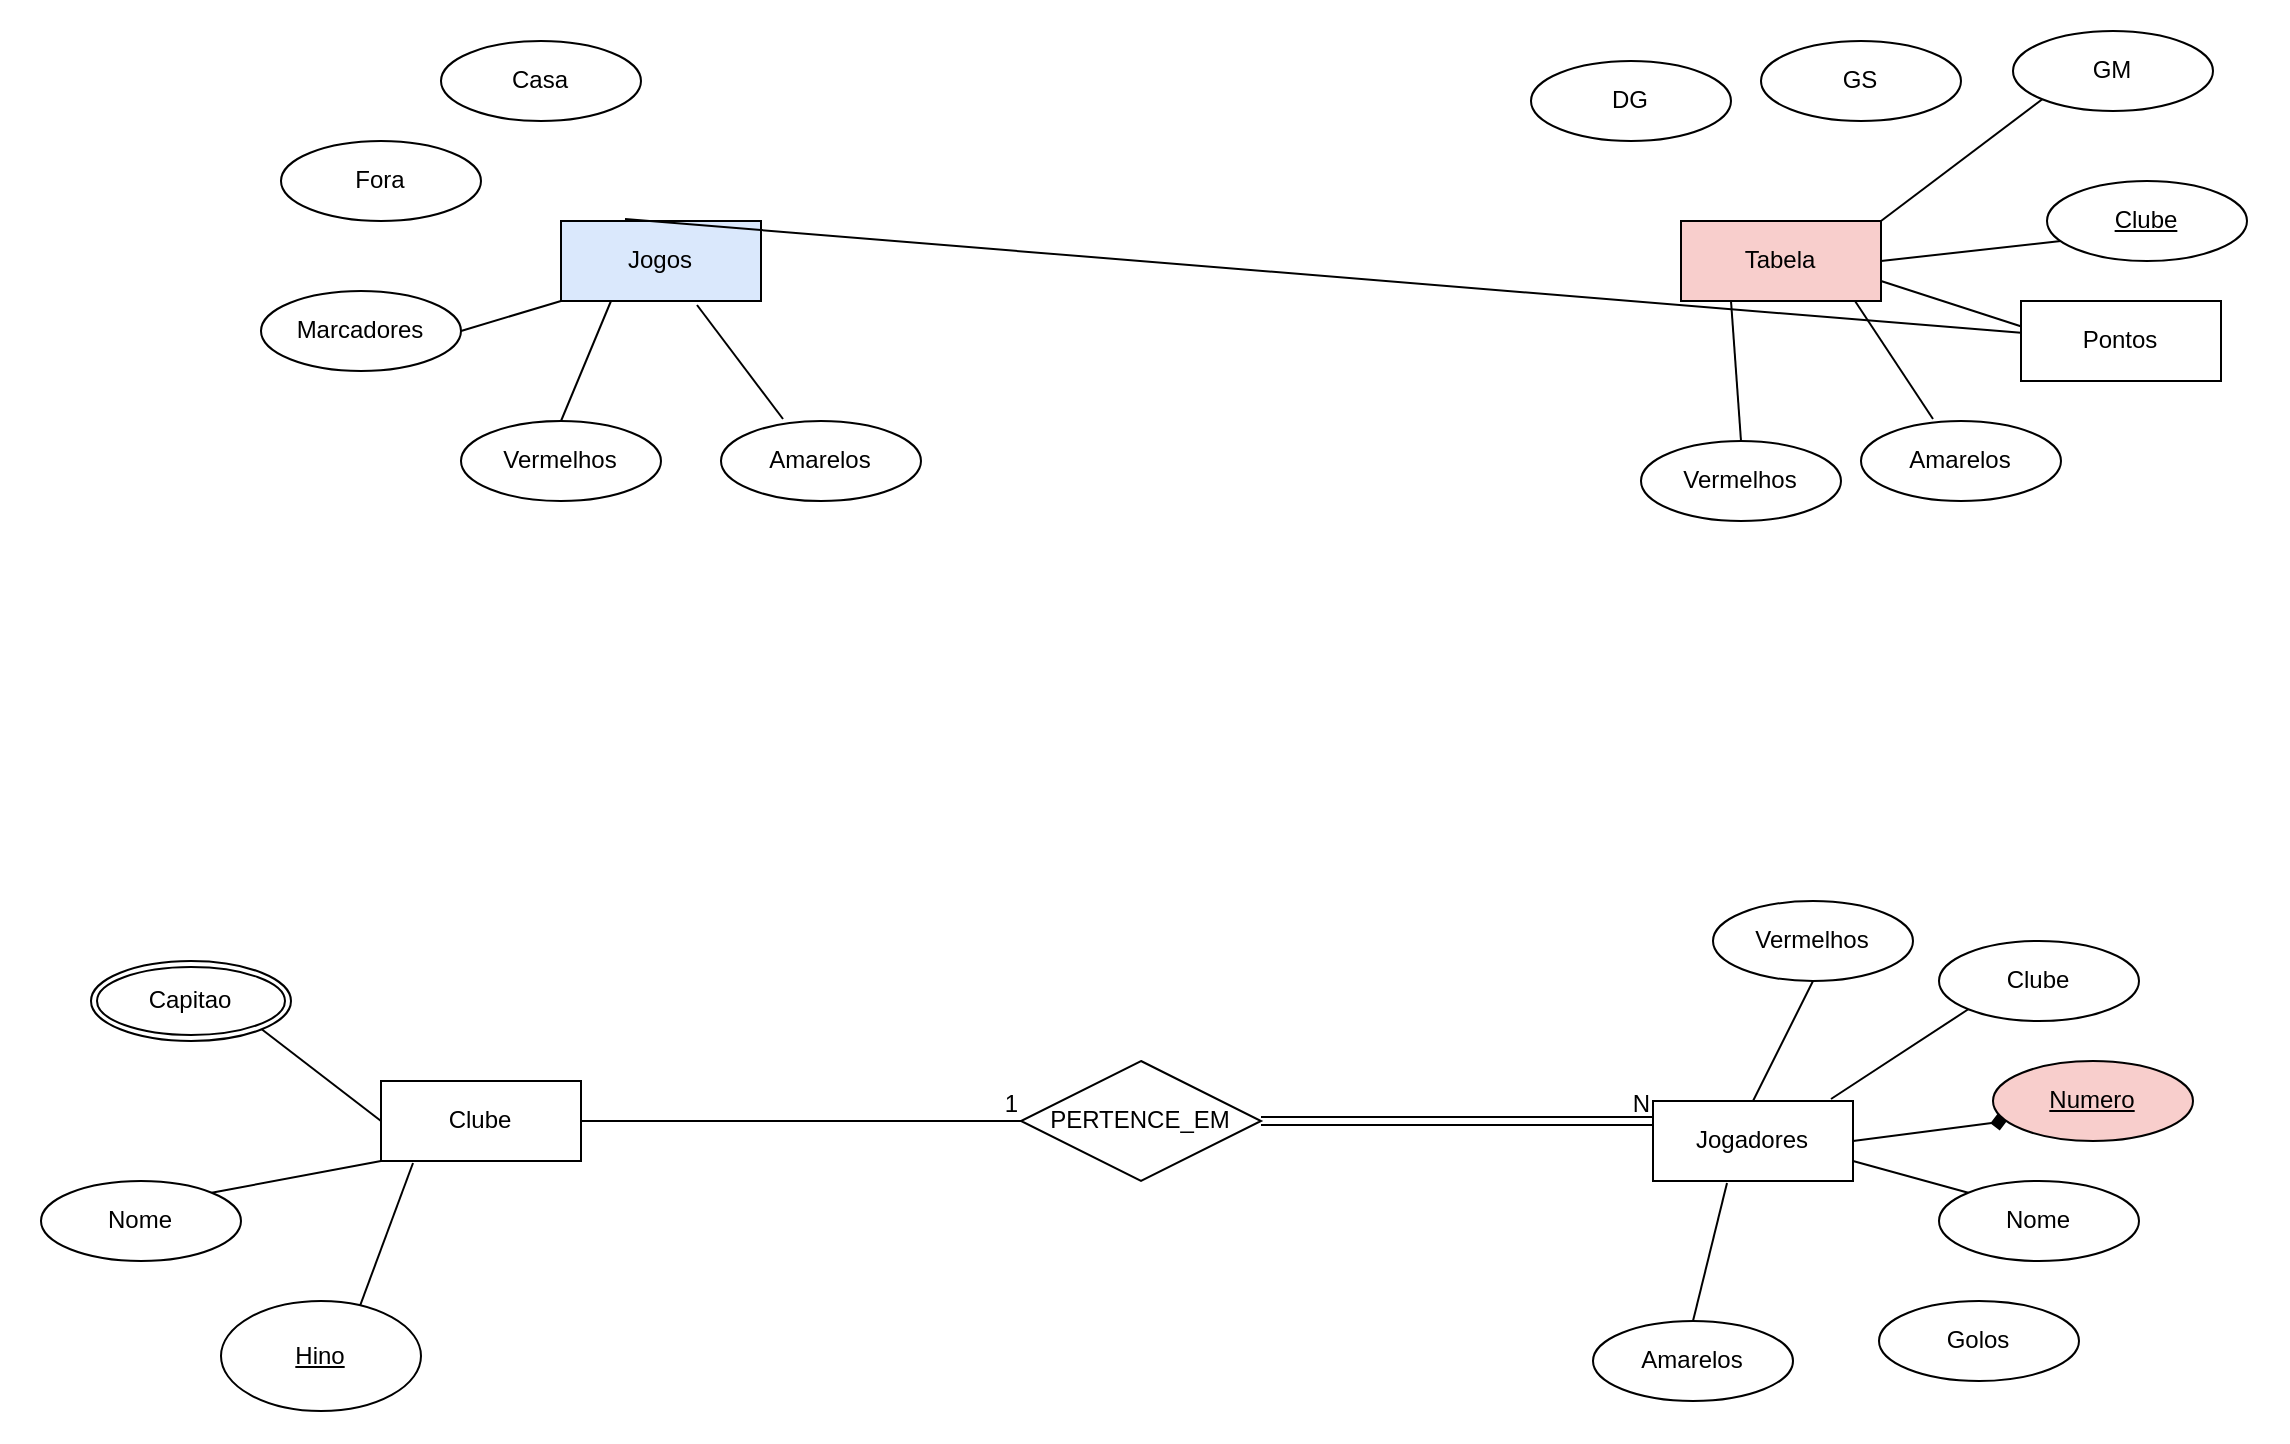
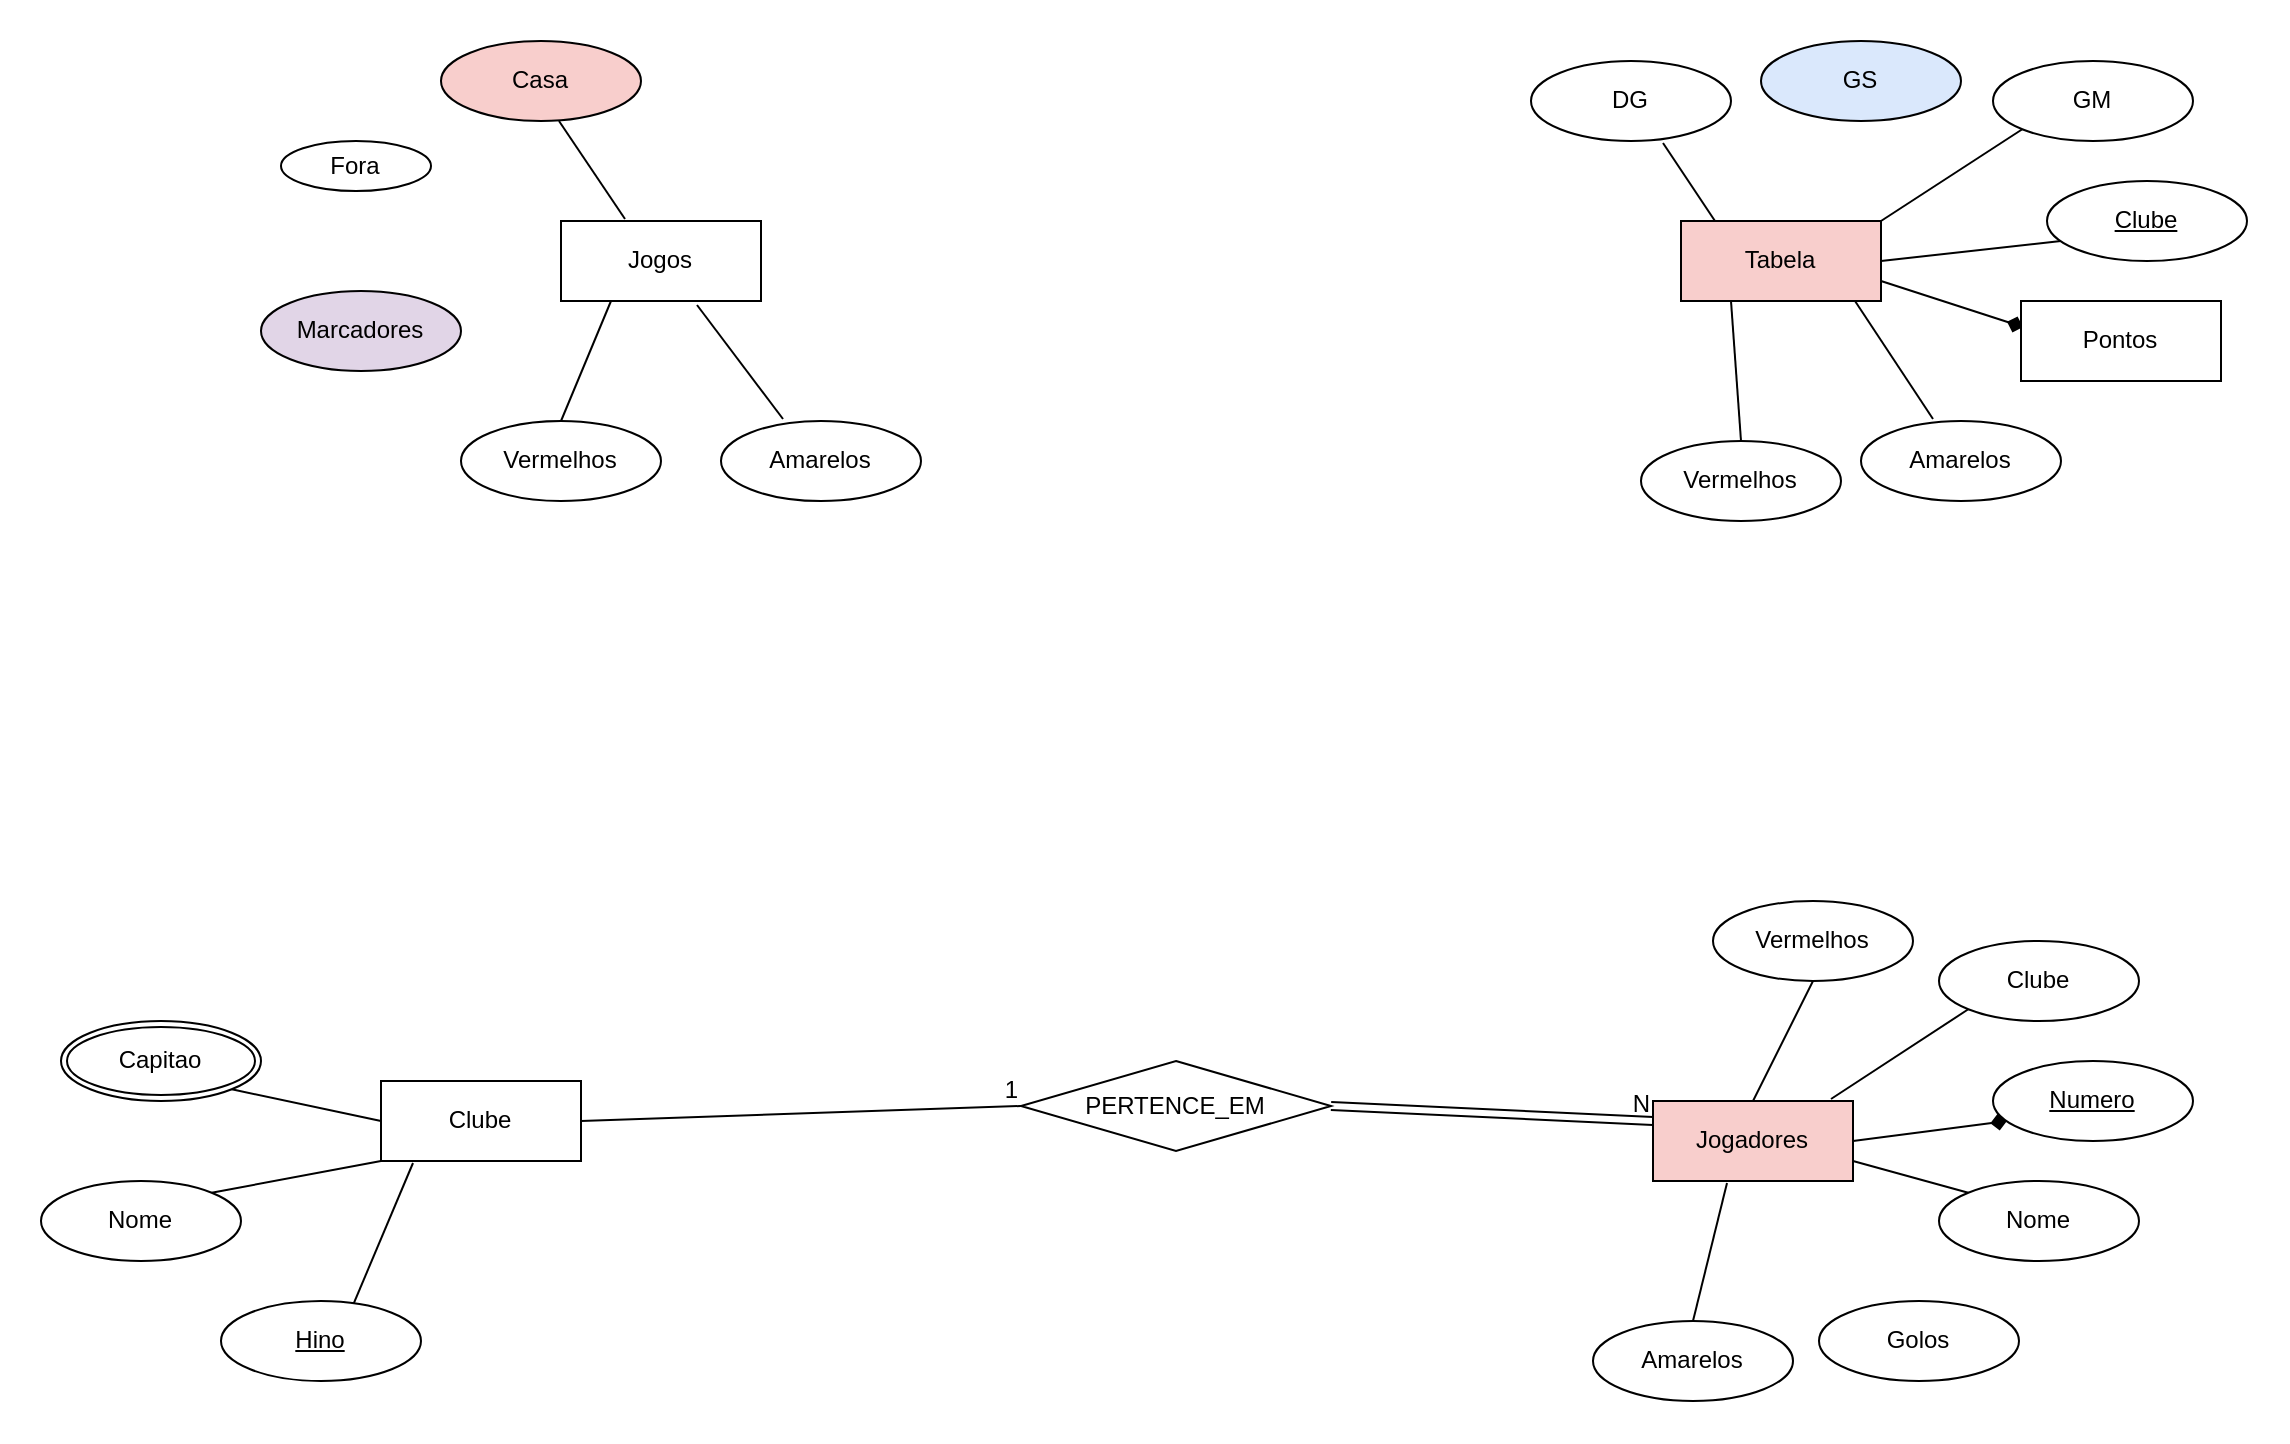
(2113, 71) -> (2093, 101)
(541, 81) -> (541, 81)
(1861, 81) -> (1861, 81)
(381, 181) -> (356, 166)
none -> (1689, 182)
(661, 261) -> (661, 261)
(1258, 271) -> (592, 170)
(511, 316) -> none
(2013, 324) -> (2007, 322)
(361, 331) -> (361, 331)
(191, 1001) -> (161, 1061)
(2093, 1101) -> (2093, 1101)
(1141, 1121) -> (1176, 1106)
(1753, 1141) -> (1753, 1141)
(1979, 1341) -> (1919, 1341)
(321, 1356) -> (321, 1341)
